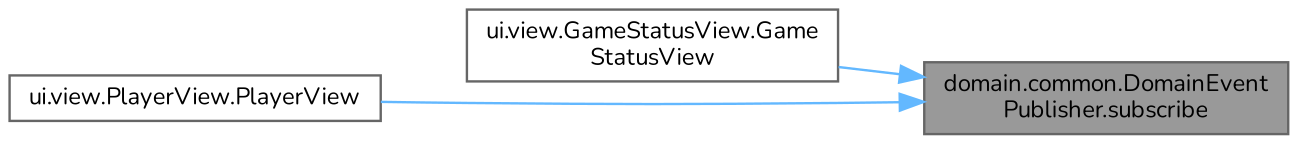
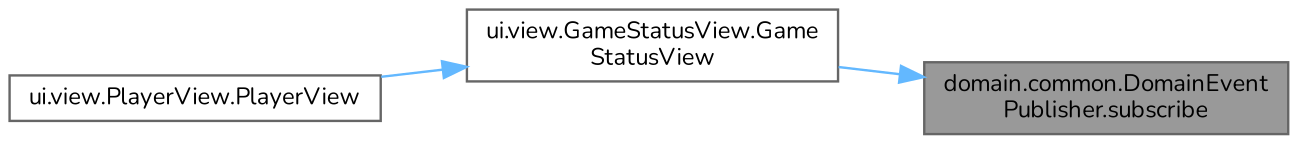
(640, 104) -> (412, 73)
